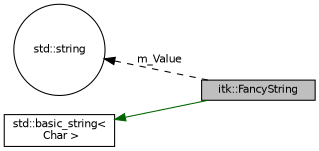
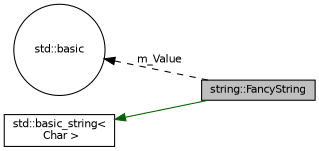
(59, 50) -> (59, 50)
(258, 90) -> (258, 90)
